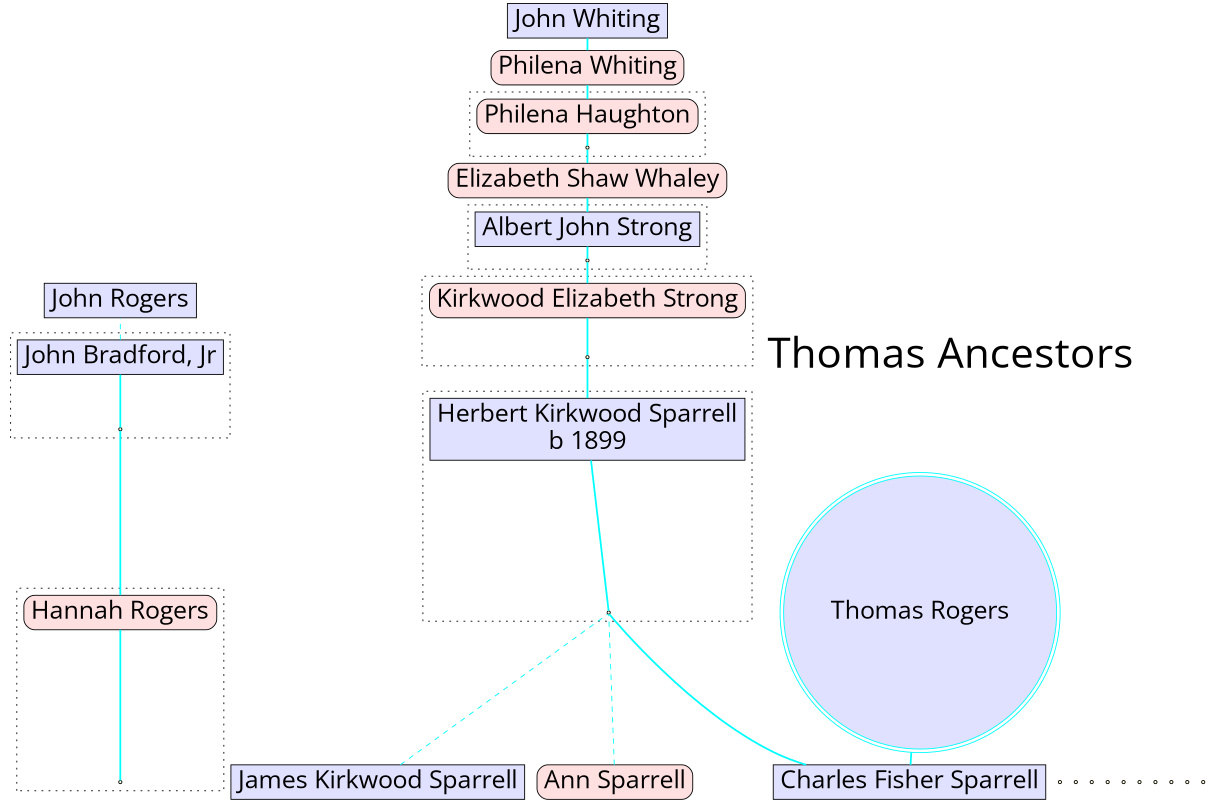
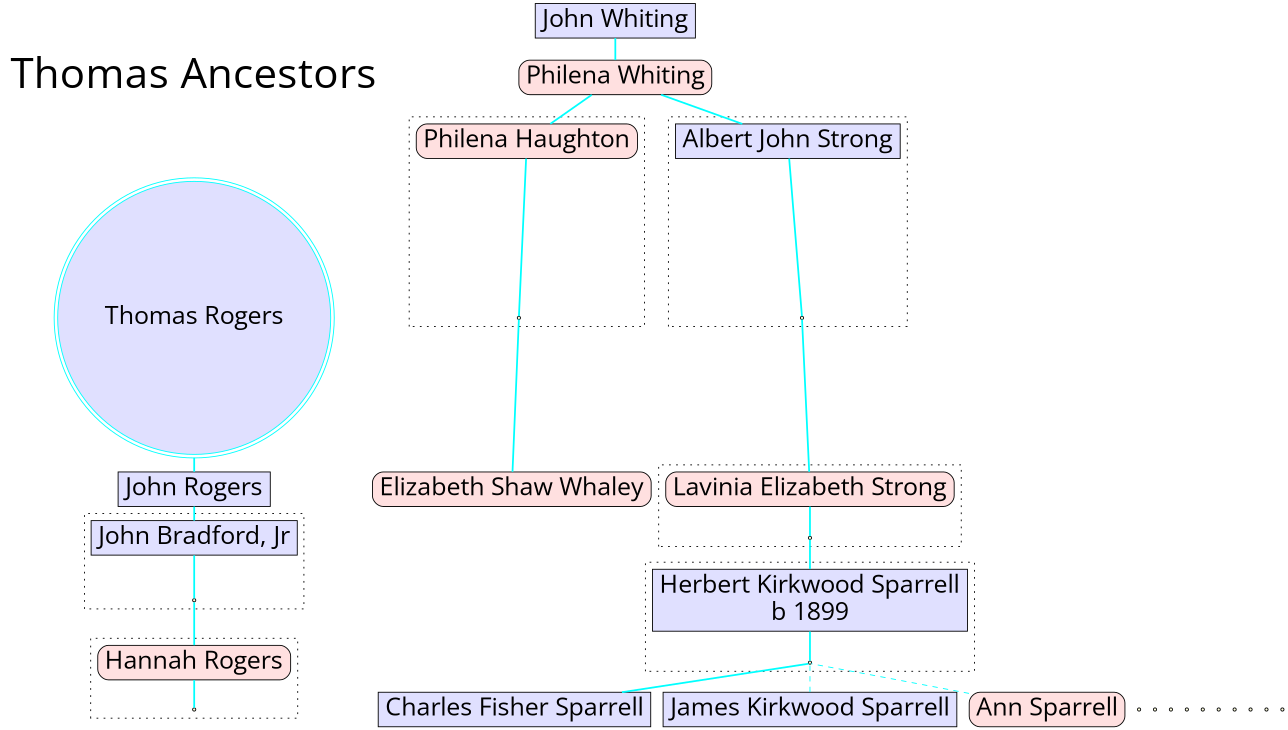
(587, 205) -> (702, 109)
(587, 301) -> (810, 489)
(120, 327) -> (194, 514)
(911, 759) -> (194, 465)
